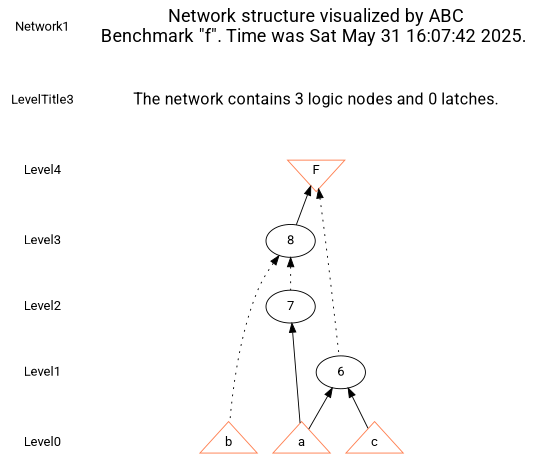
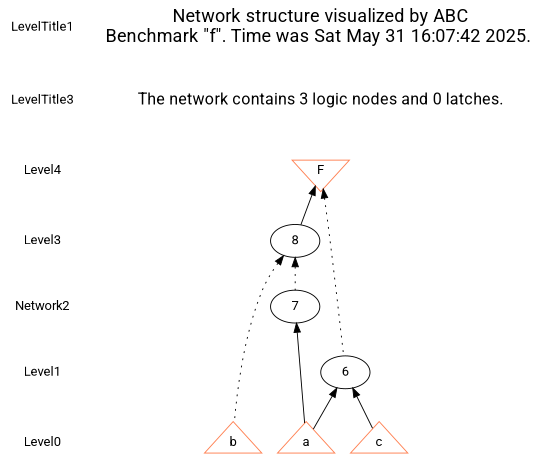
(42, 27) -> (42, 27)
(42, 307) -> (42, 307)
